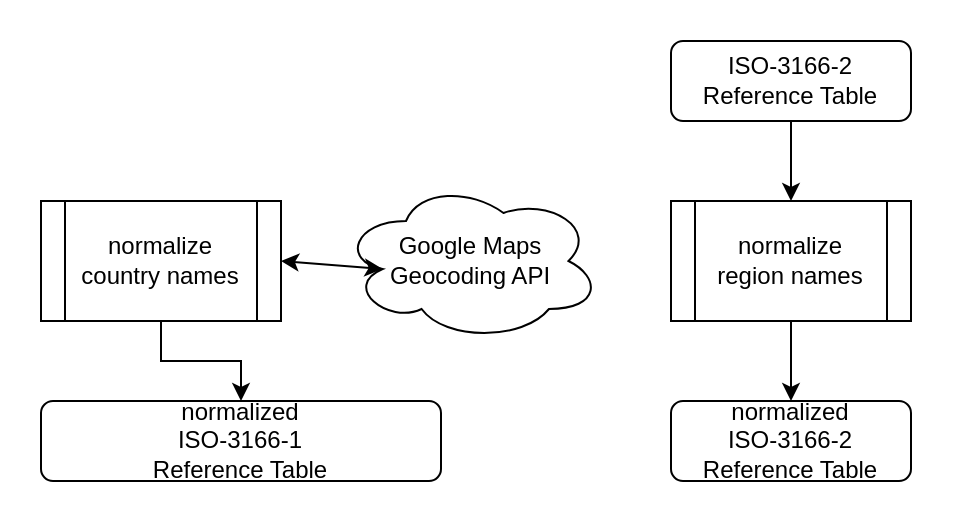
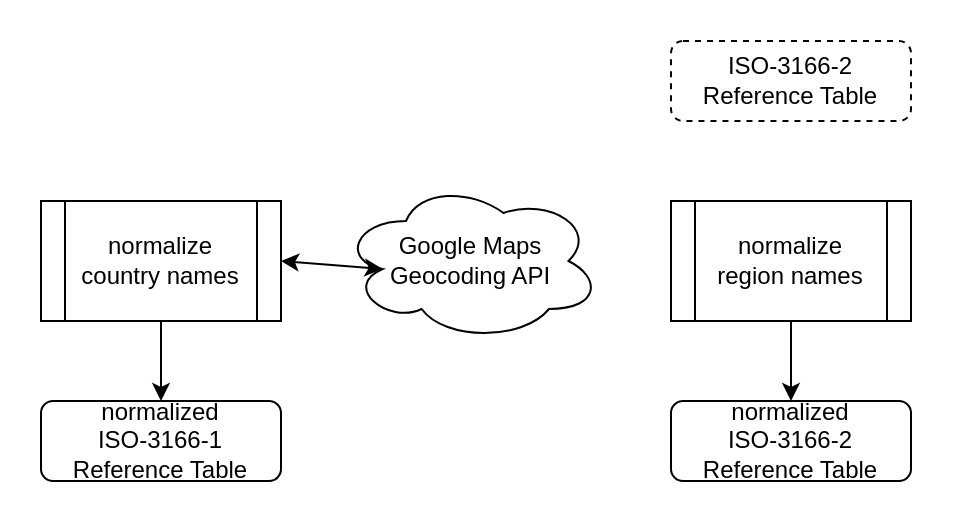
(791, 81) -> (791, 81)
(791, 154) -> none
(241, 441) -> (161, 441)
